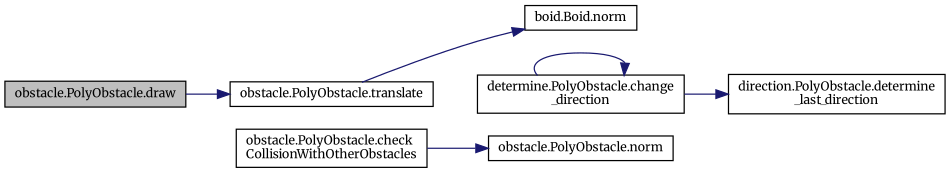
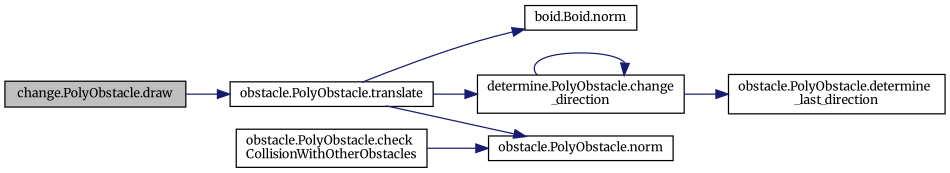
(95, 94) -> (95, 94)
none -> (449, 94)
(837, 94) -> (837, 94)
none -> (450, 120)
